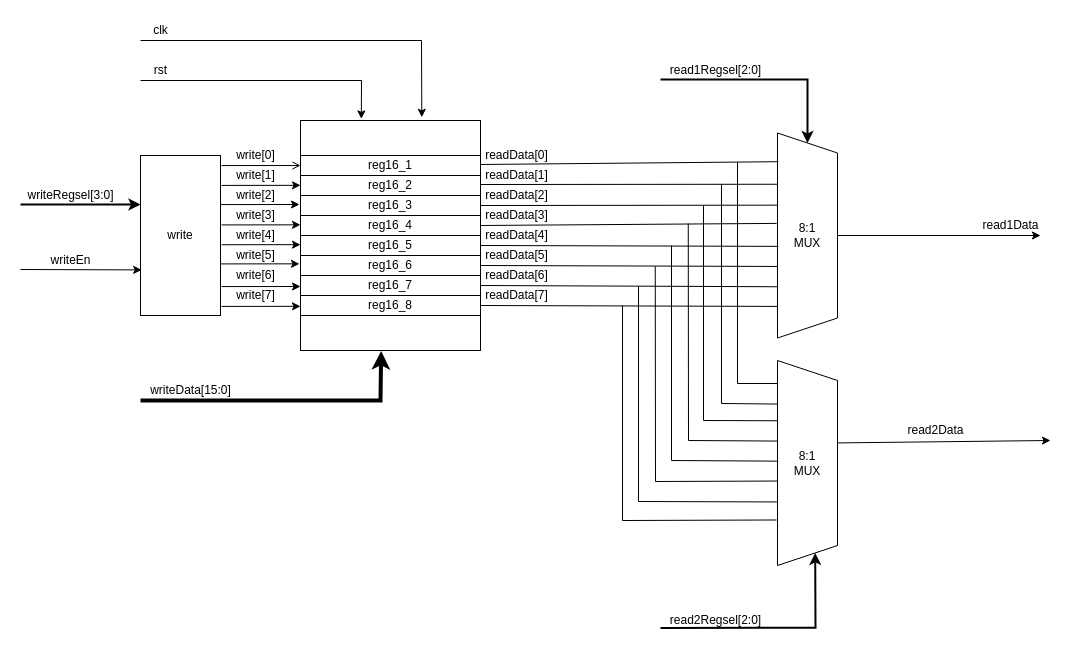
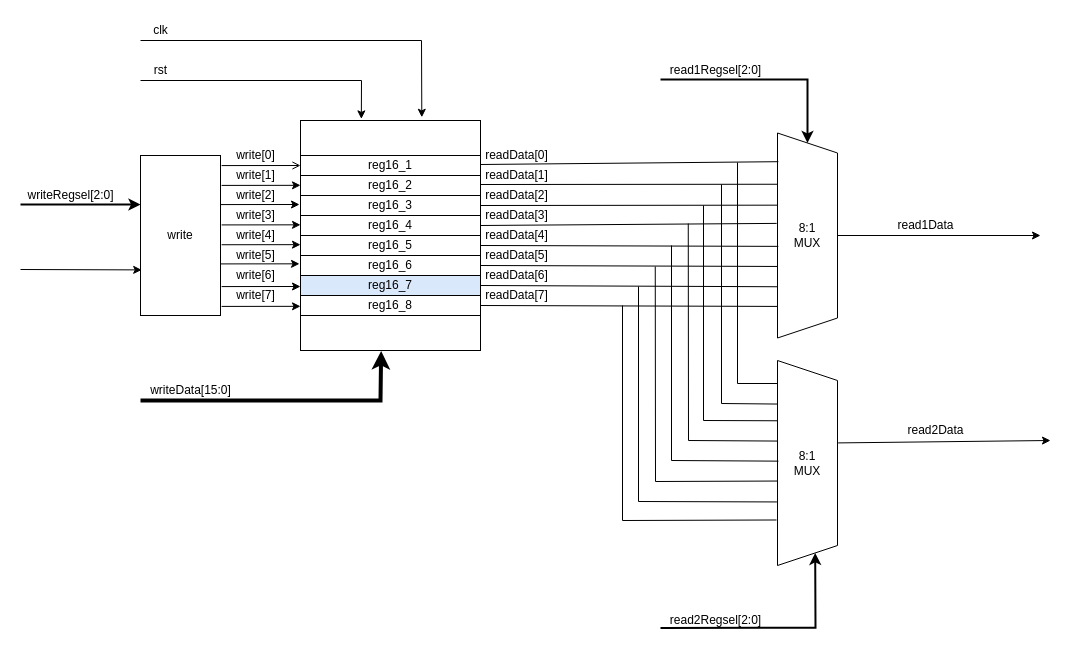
(71, 196) -> (71, 196)
(1011, 226) -> (926, 226)
(71, 261) -> none
(391, 286) -> (391, 286)
